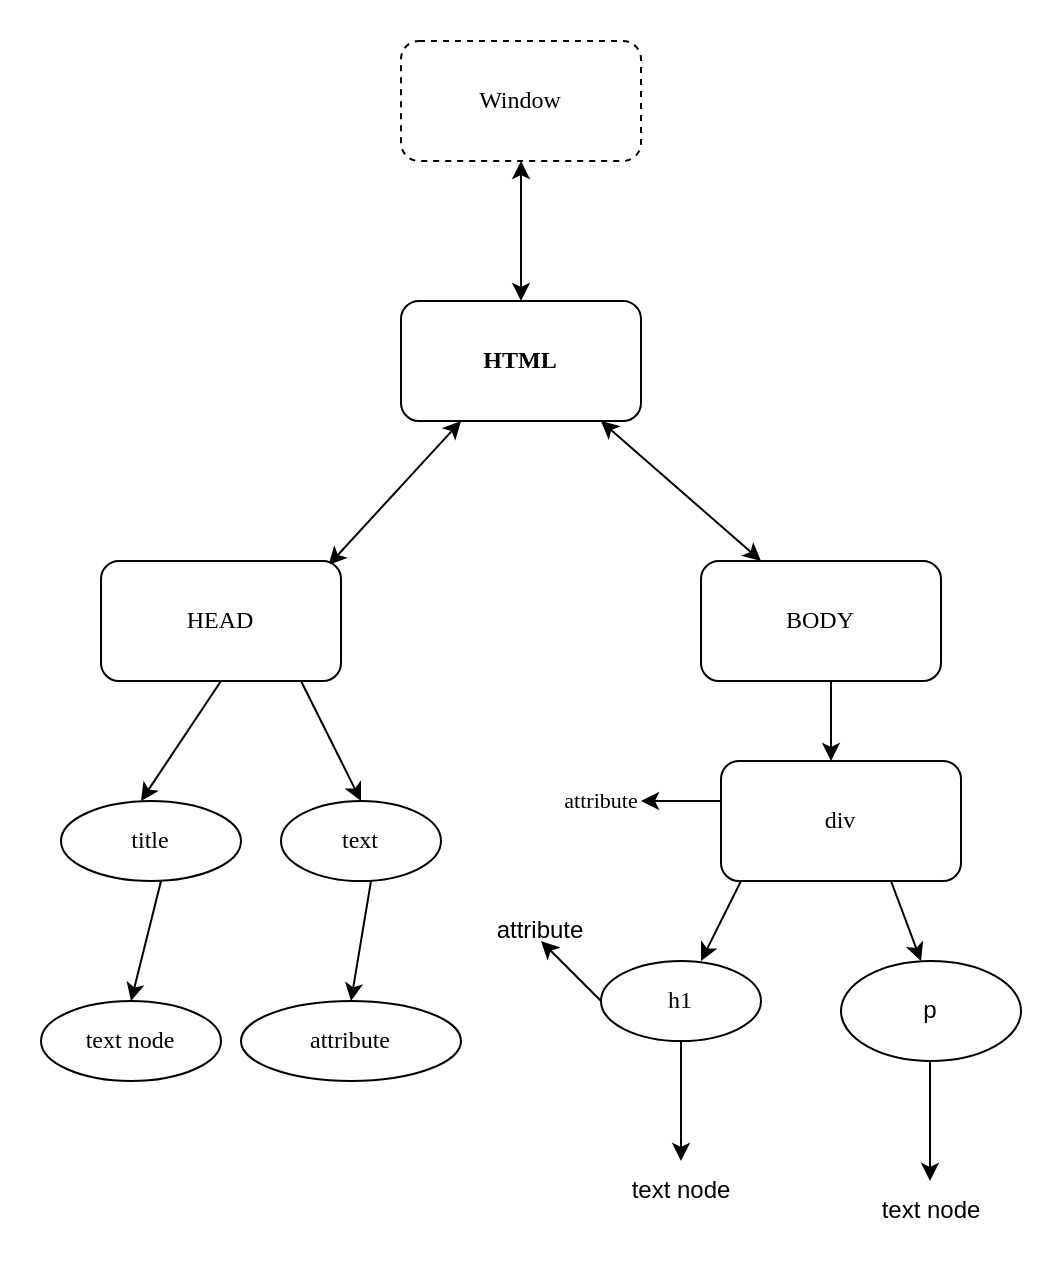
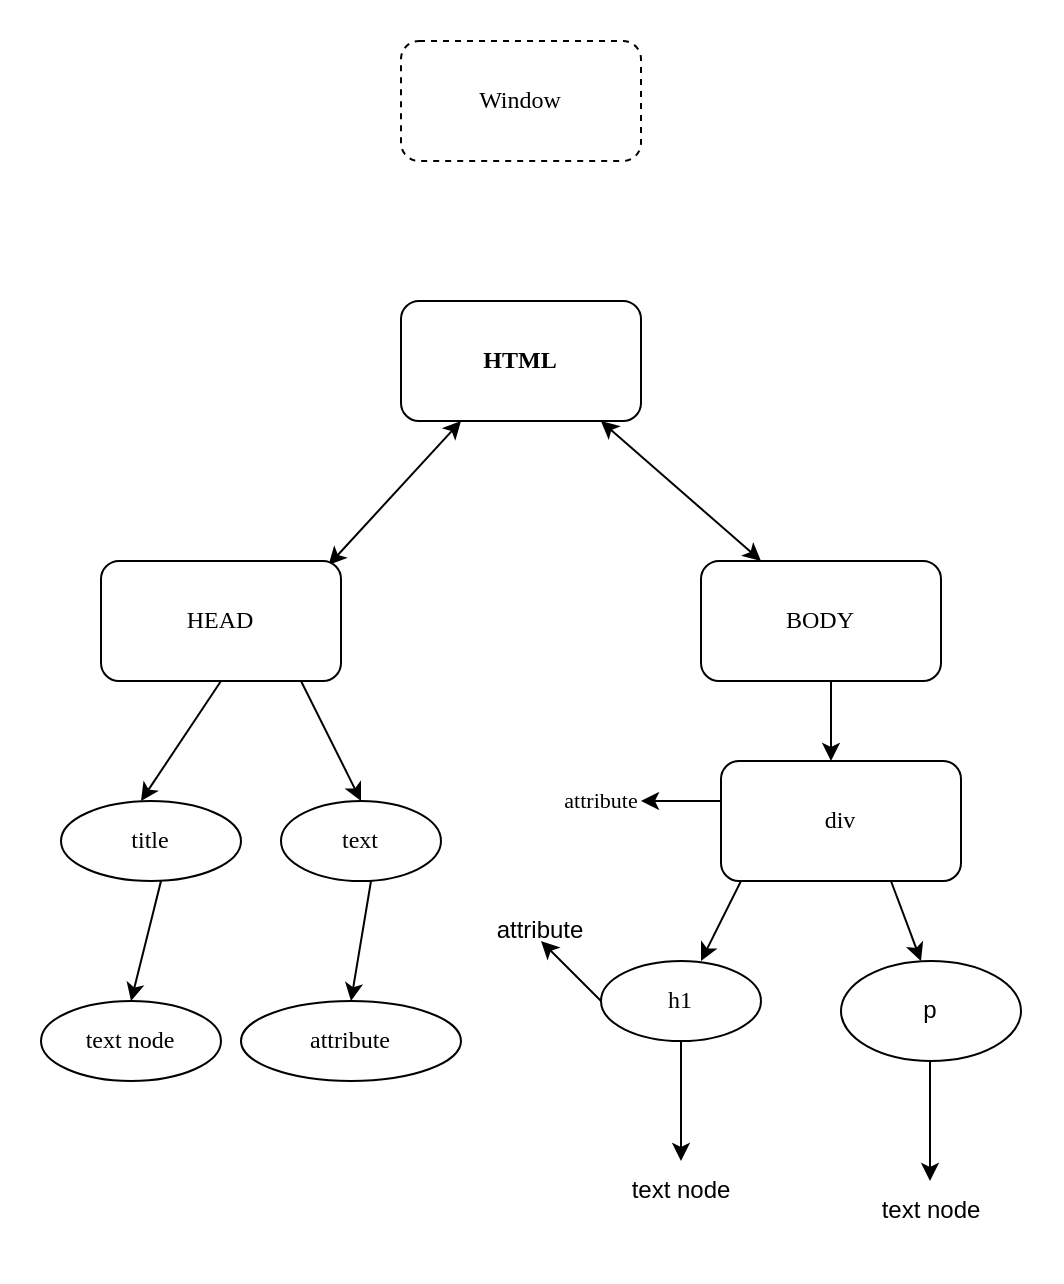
(521, 231) -> none
